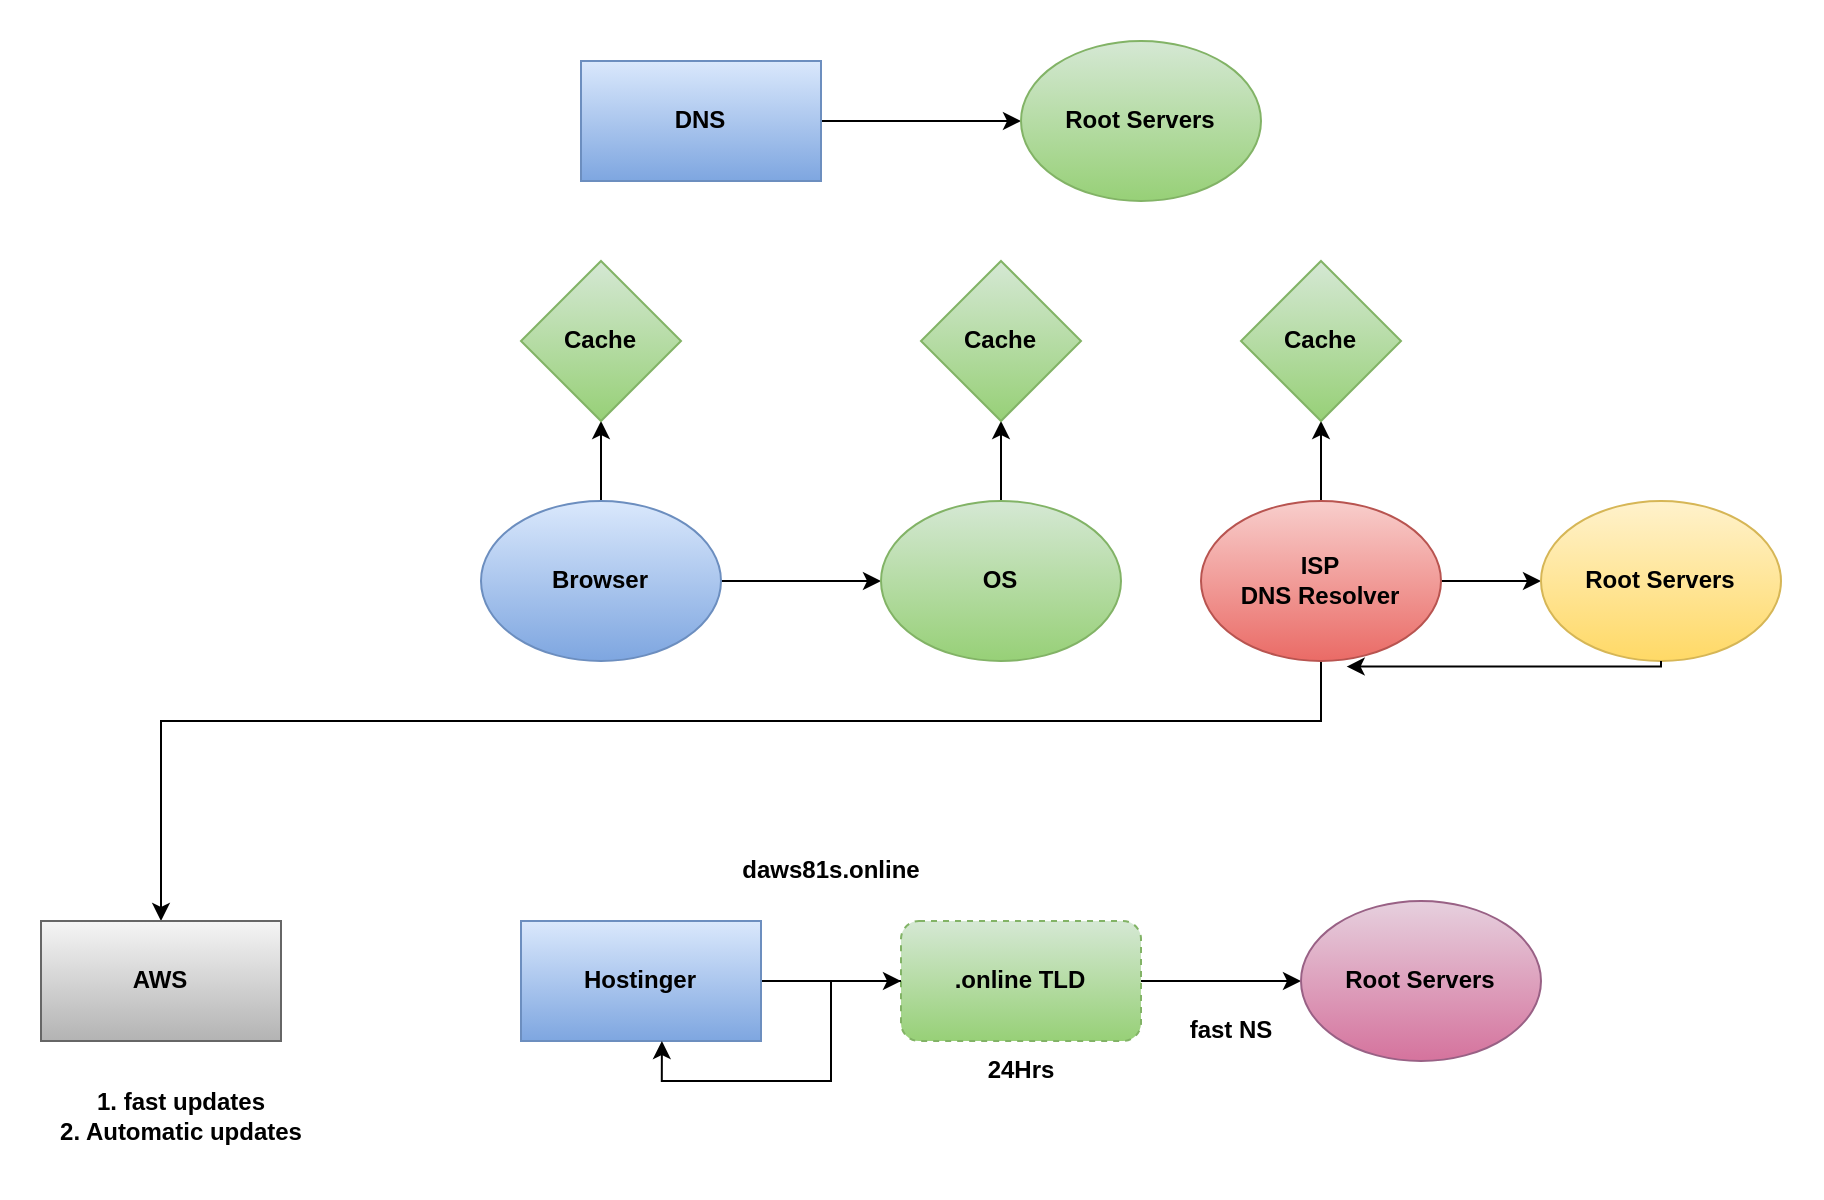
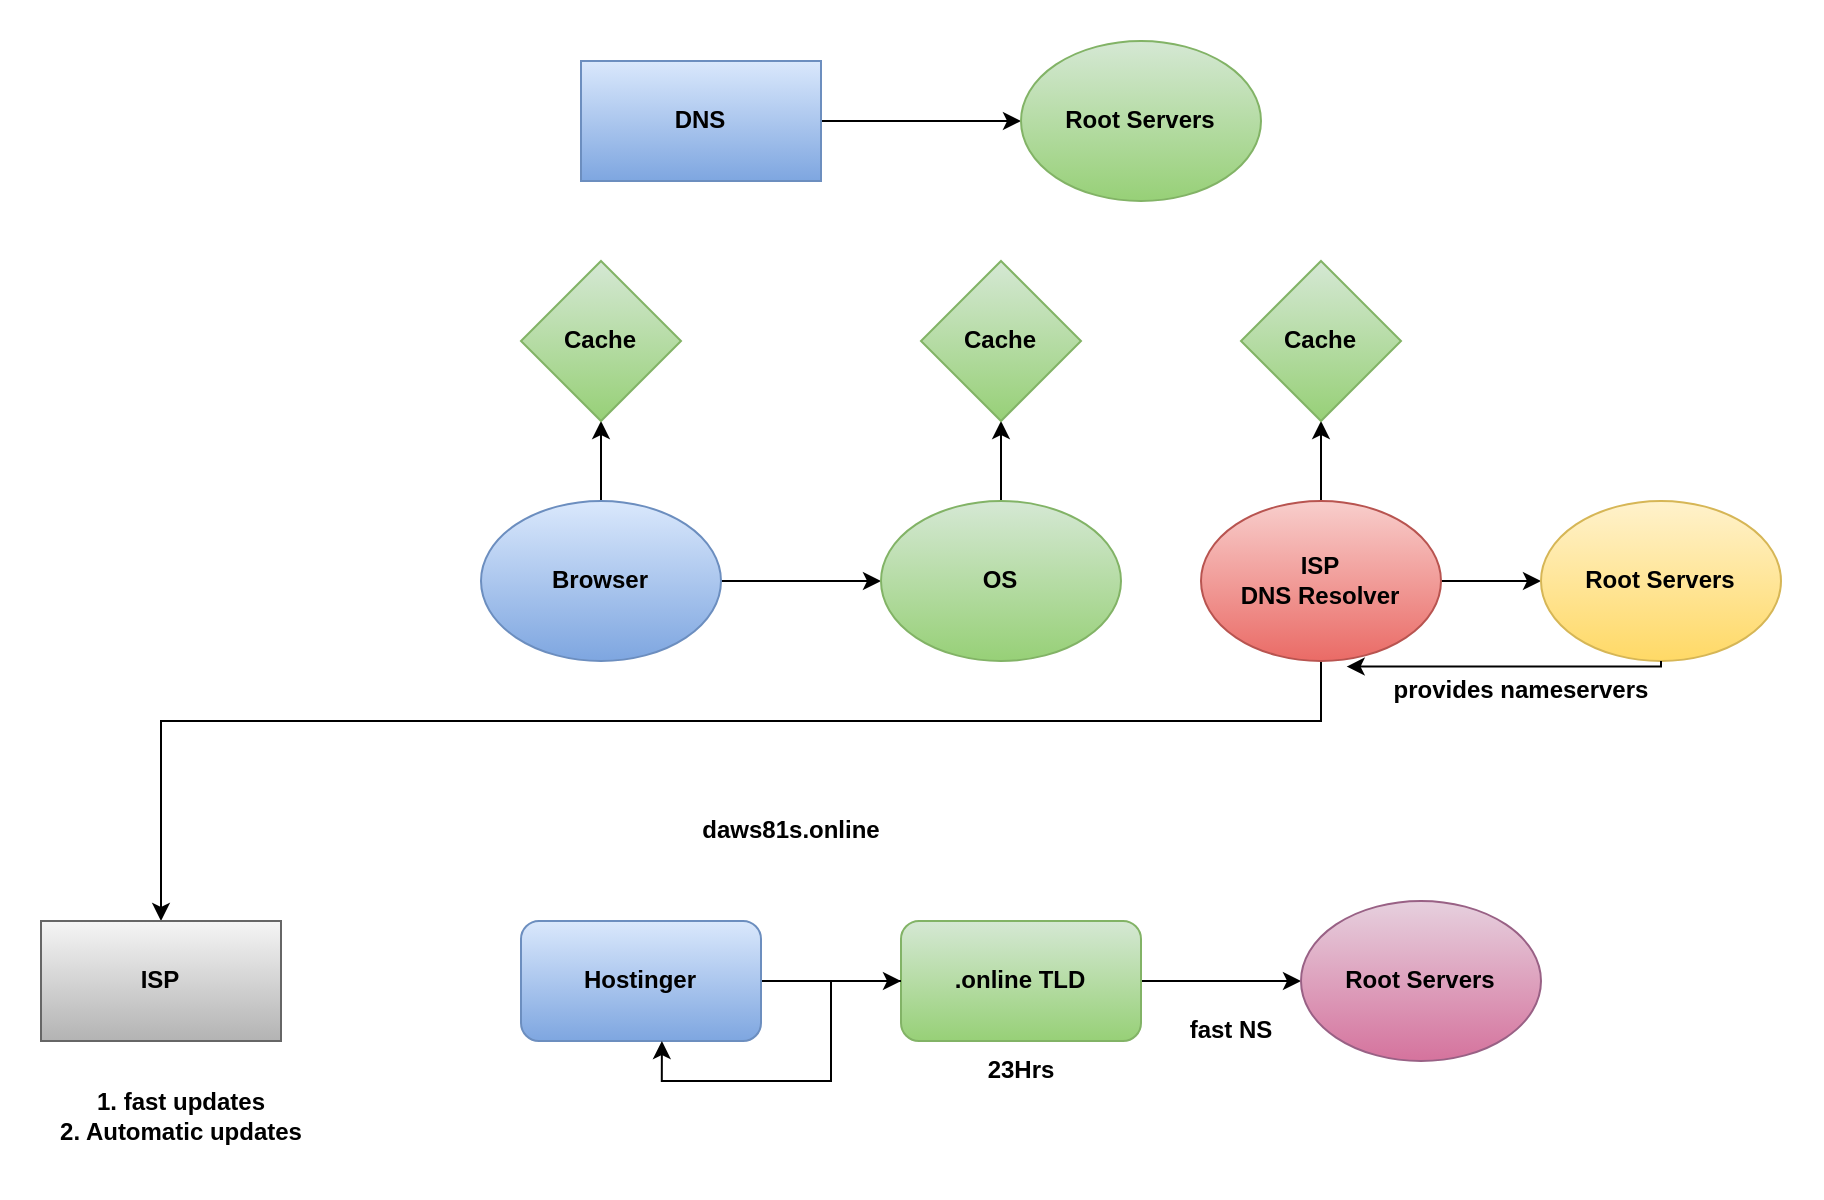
none -> (1521, 691)
(831, 871) -> (791, 831)
(161, 981) -> (161, 981)
(641, 981) -> (641, 981)
(1021, 981) -> (1021, 981)
(1022, 1071) -> (1022, 1071)
